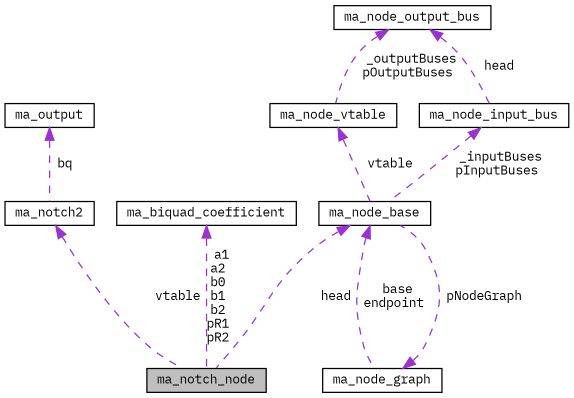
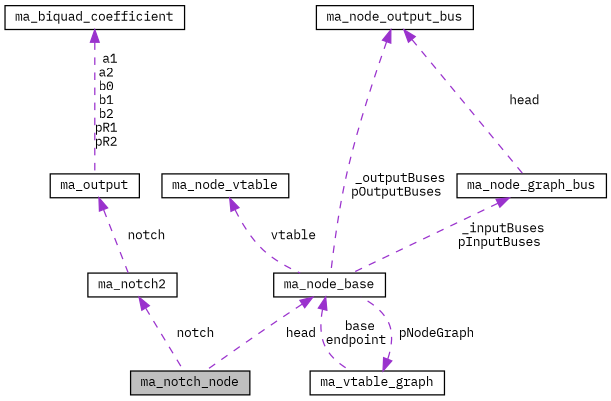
(350, 65) -> (351, 156)
(494, 116) -> (532, 186)
(62, 164) -> (143, 236)
(175, 297) -> (192, 334)
(207, 303) -> (95, 108)
(382, 380) -> (377, 383)
